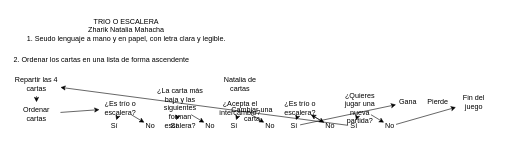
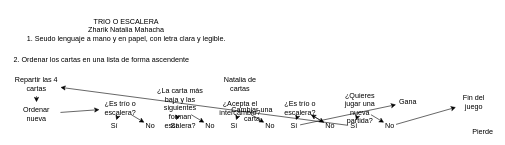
(438, 102) -> (483, 132)
(36, 114) -> (36, 114)
